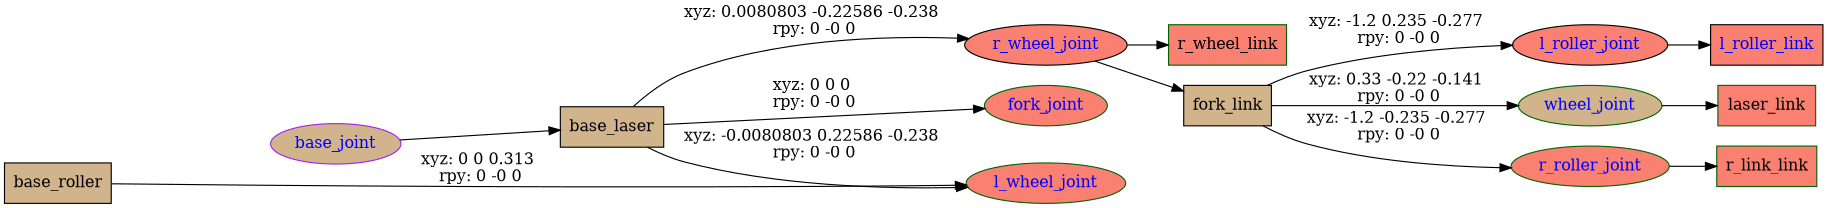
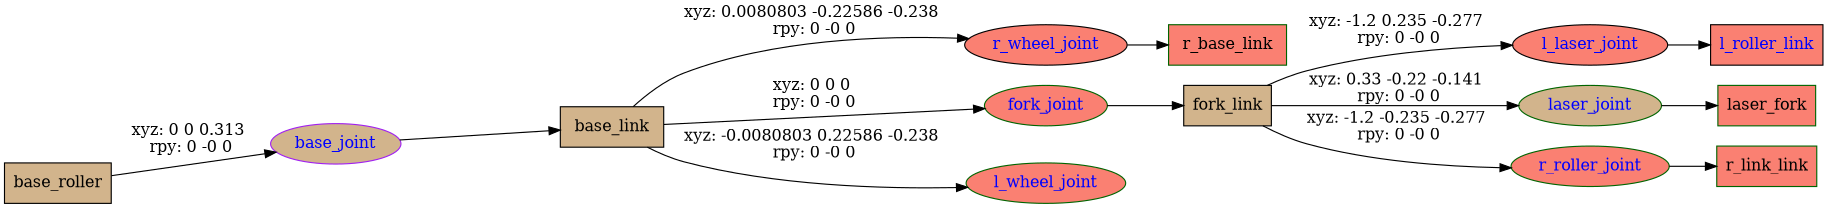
(1228, 45) -> (1228, 45)
(1590, 45) -> (1590, 45)
(1134, 74) -> (1140, 106)
(1590, 106) -> (1590, 106)
(1767, 106) -> (1767, 106)
(612, 127) -> (612, 127)
(533, 187) -> (188, 165)
